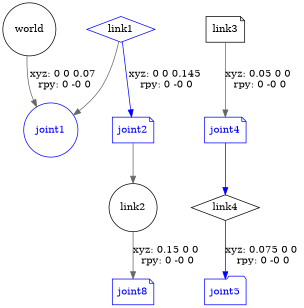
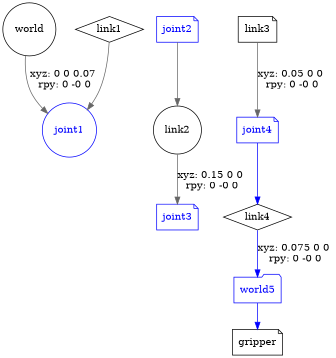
(121, 29) -> (109, 29)
(127, 76) -> none
(133, 292) -> (177, 217)
(225, 292) -> (258, 290)
none -> (258, 342)
